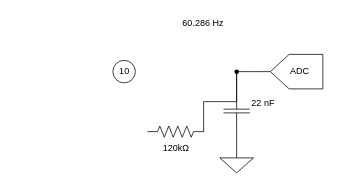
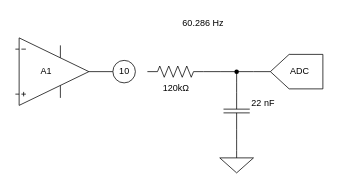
none -> (52, 72)
none -> (101, 72)
(176, 132) -> (176, 72)
